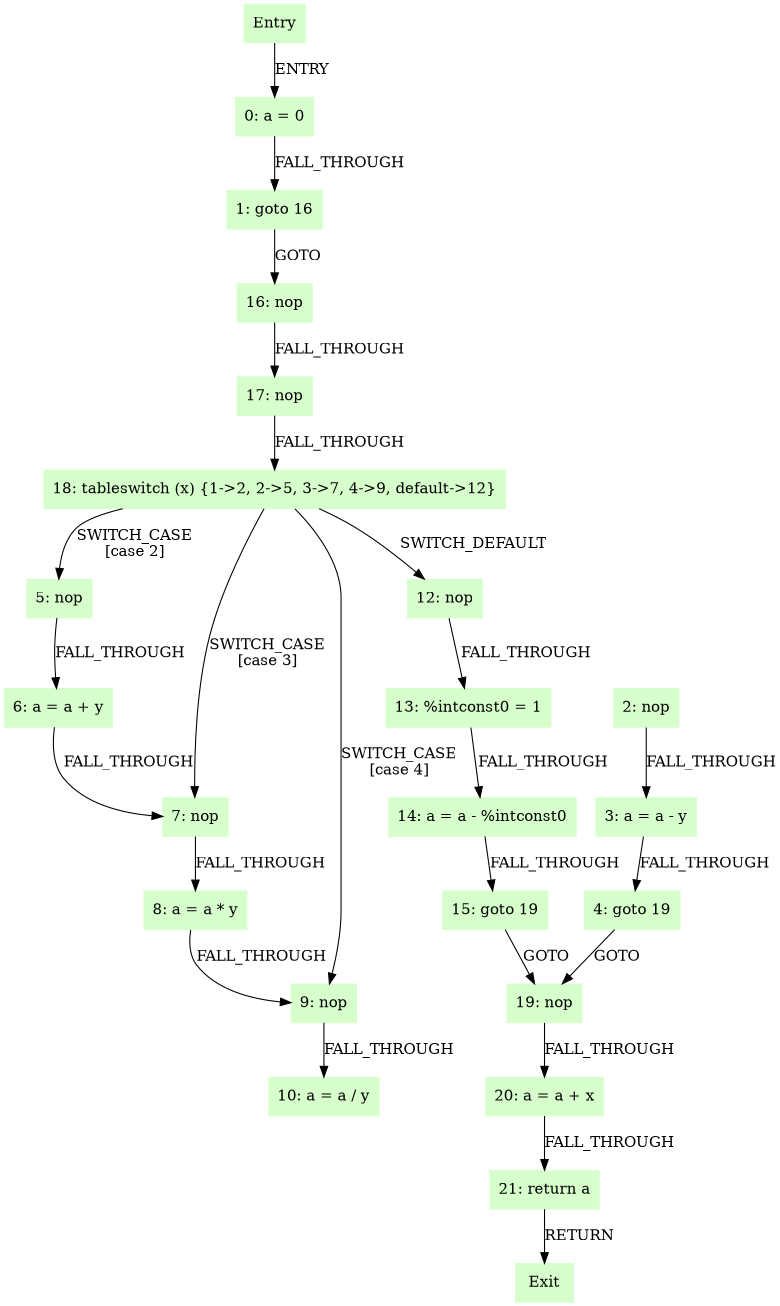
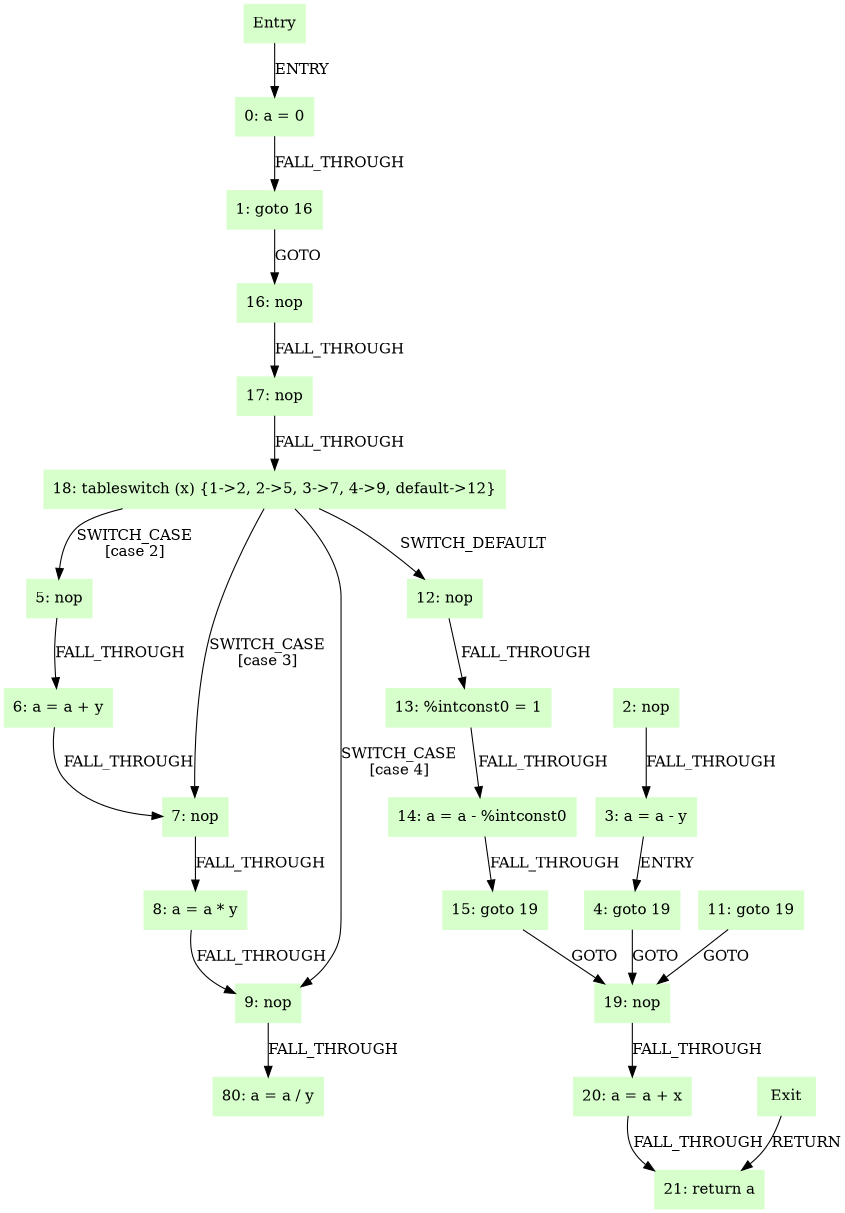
(705, 864) -> (667, 864)
none -> (751, 910)
(324, 1097) -> (268, 1097)
(545, 1231) -> (769, 1142)
